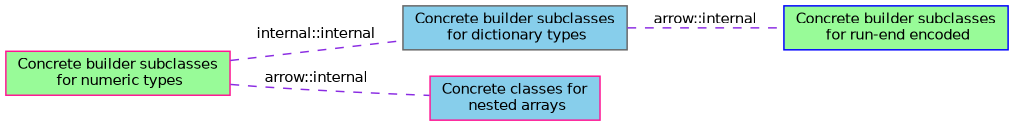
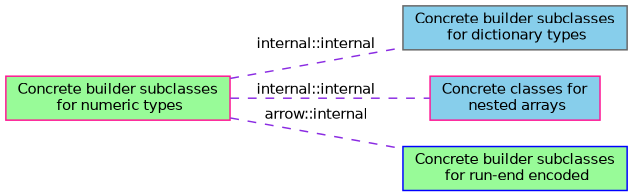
(706, 28) -> (317, 133)
(316, 78) -> (316, 90)
